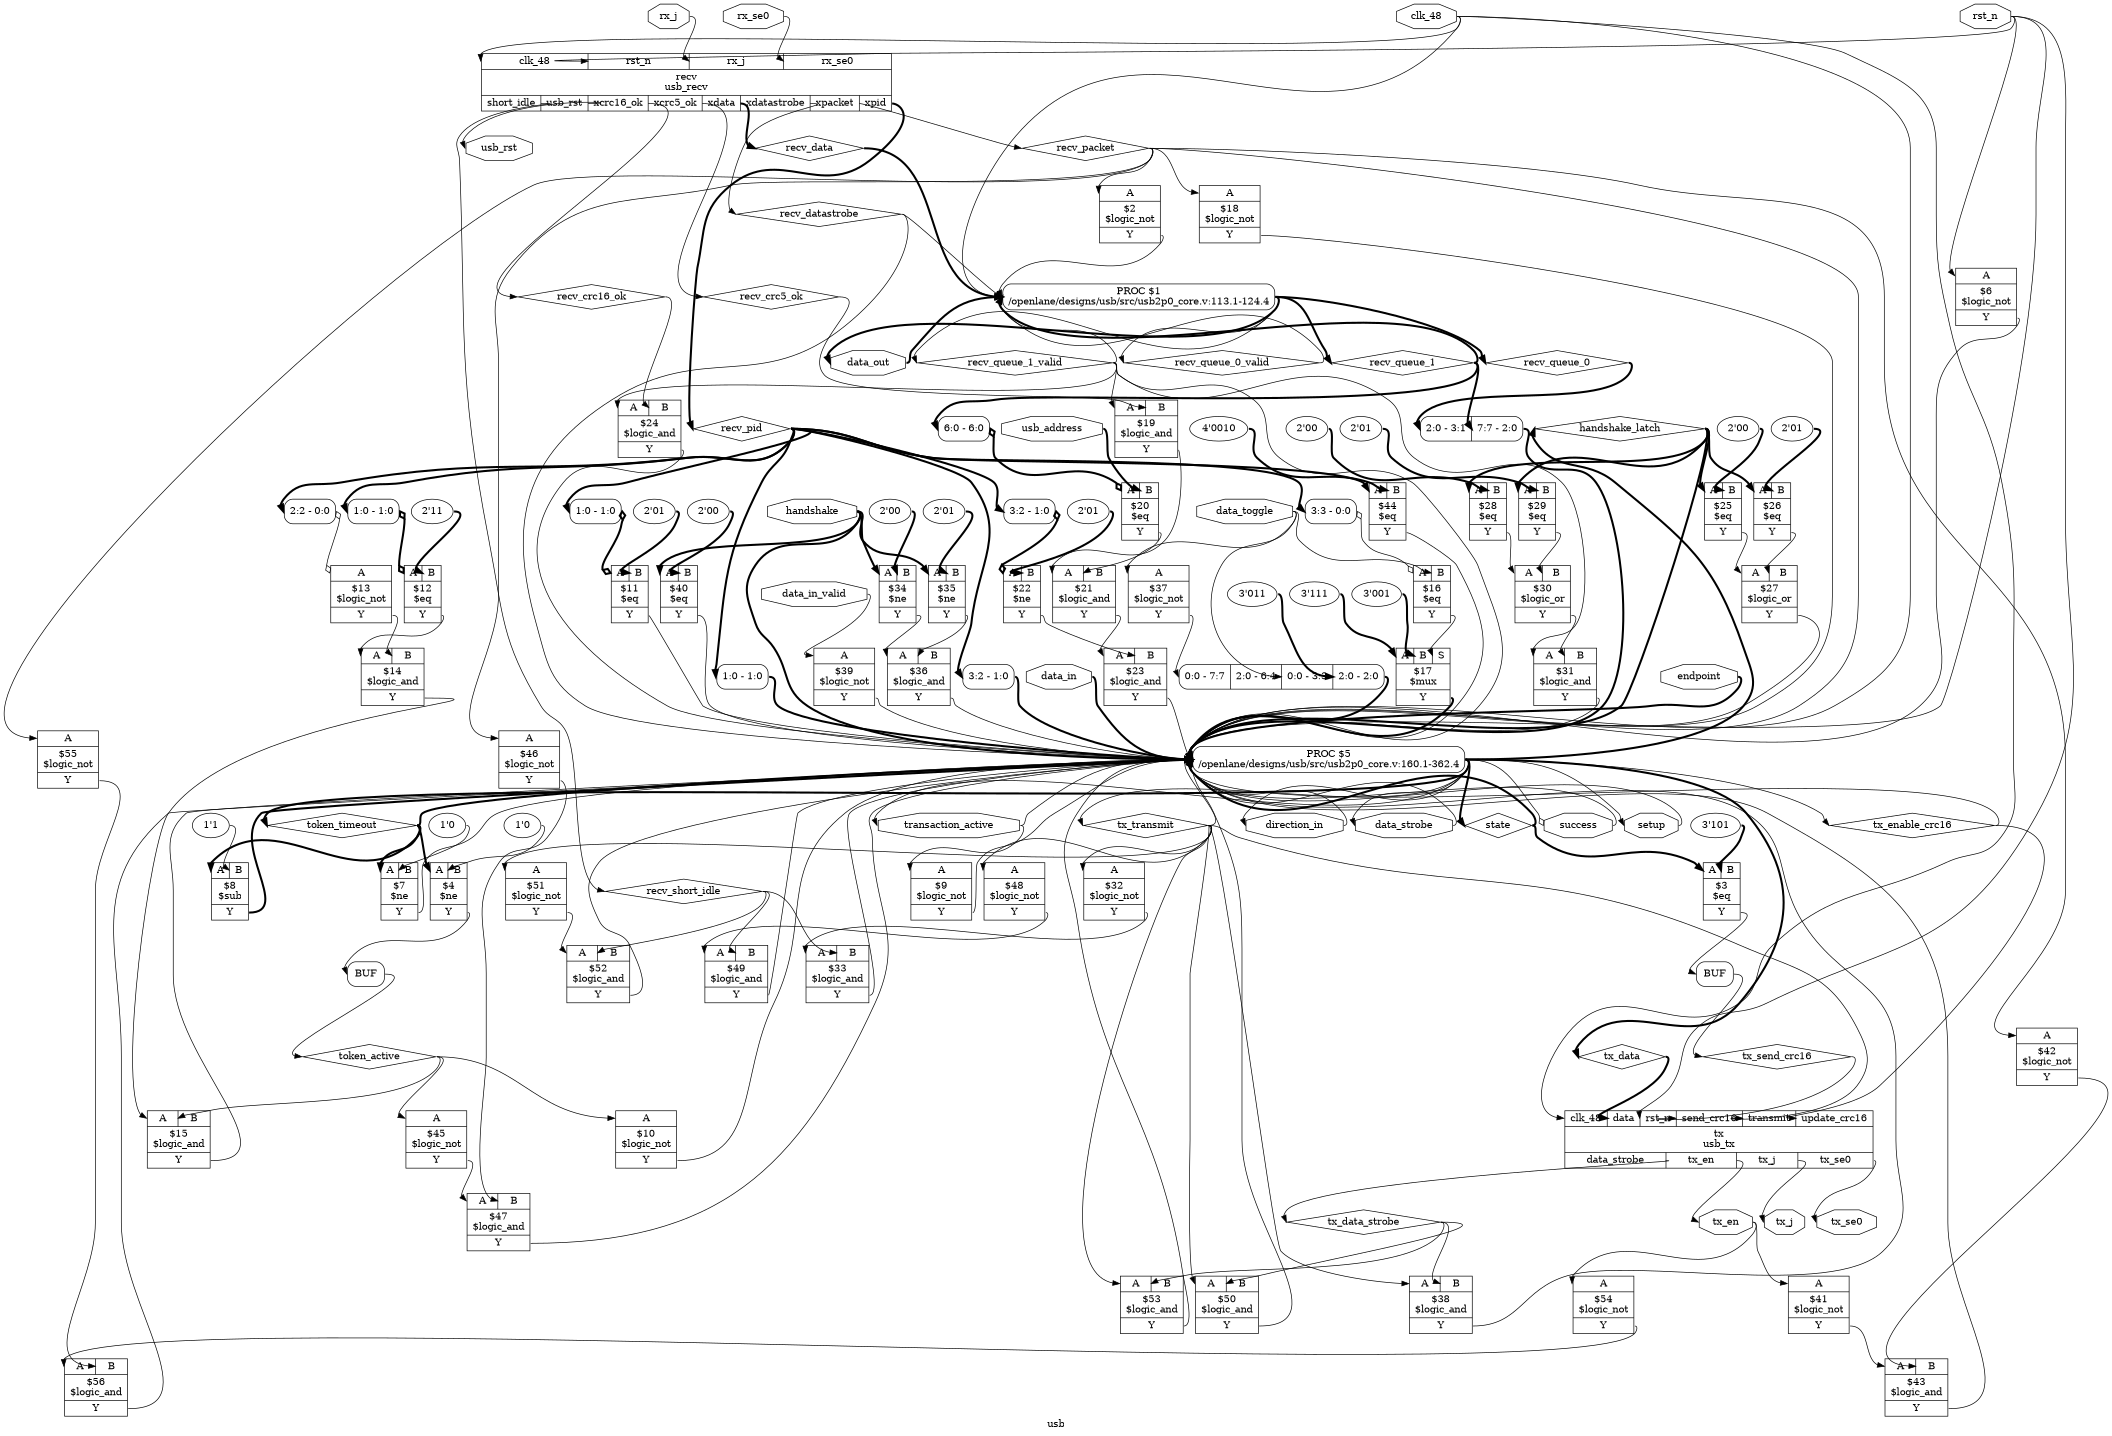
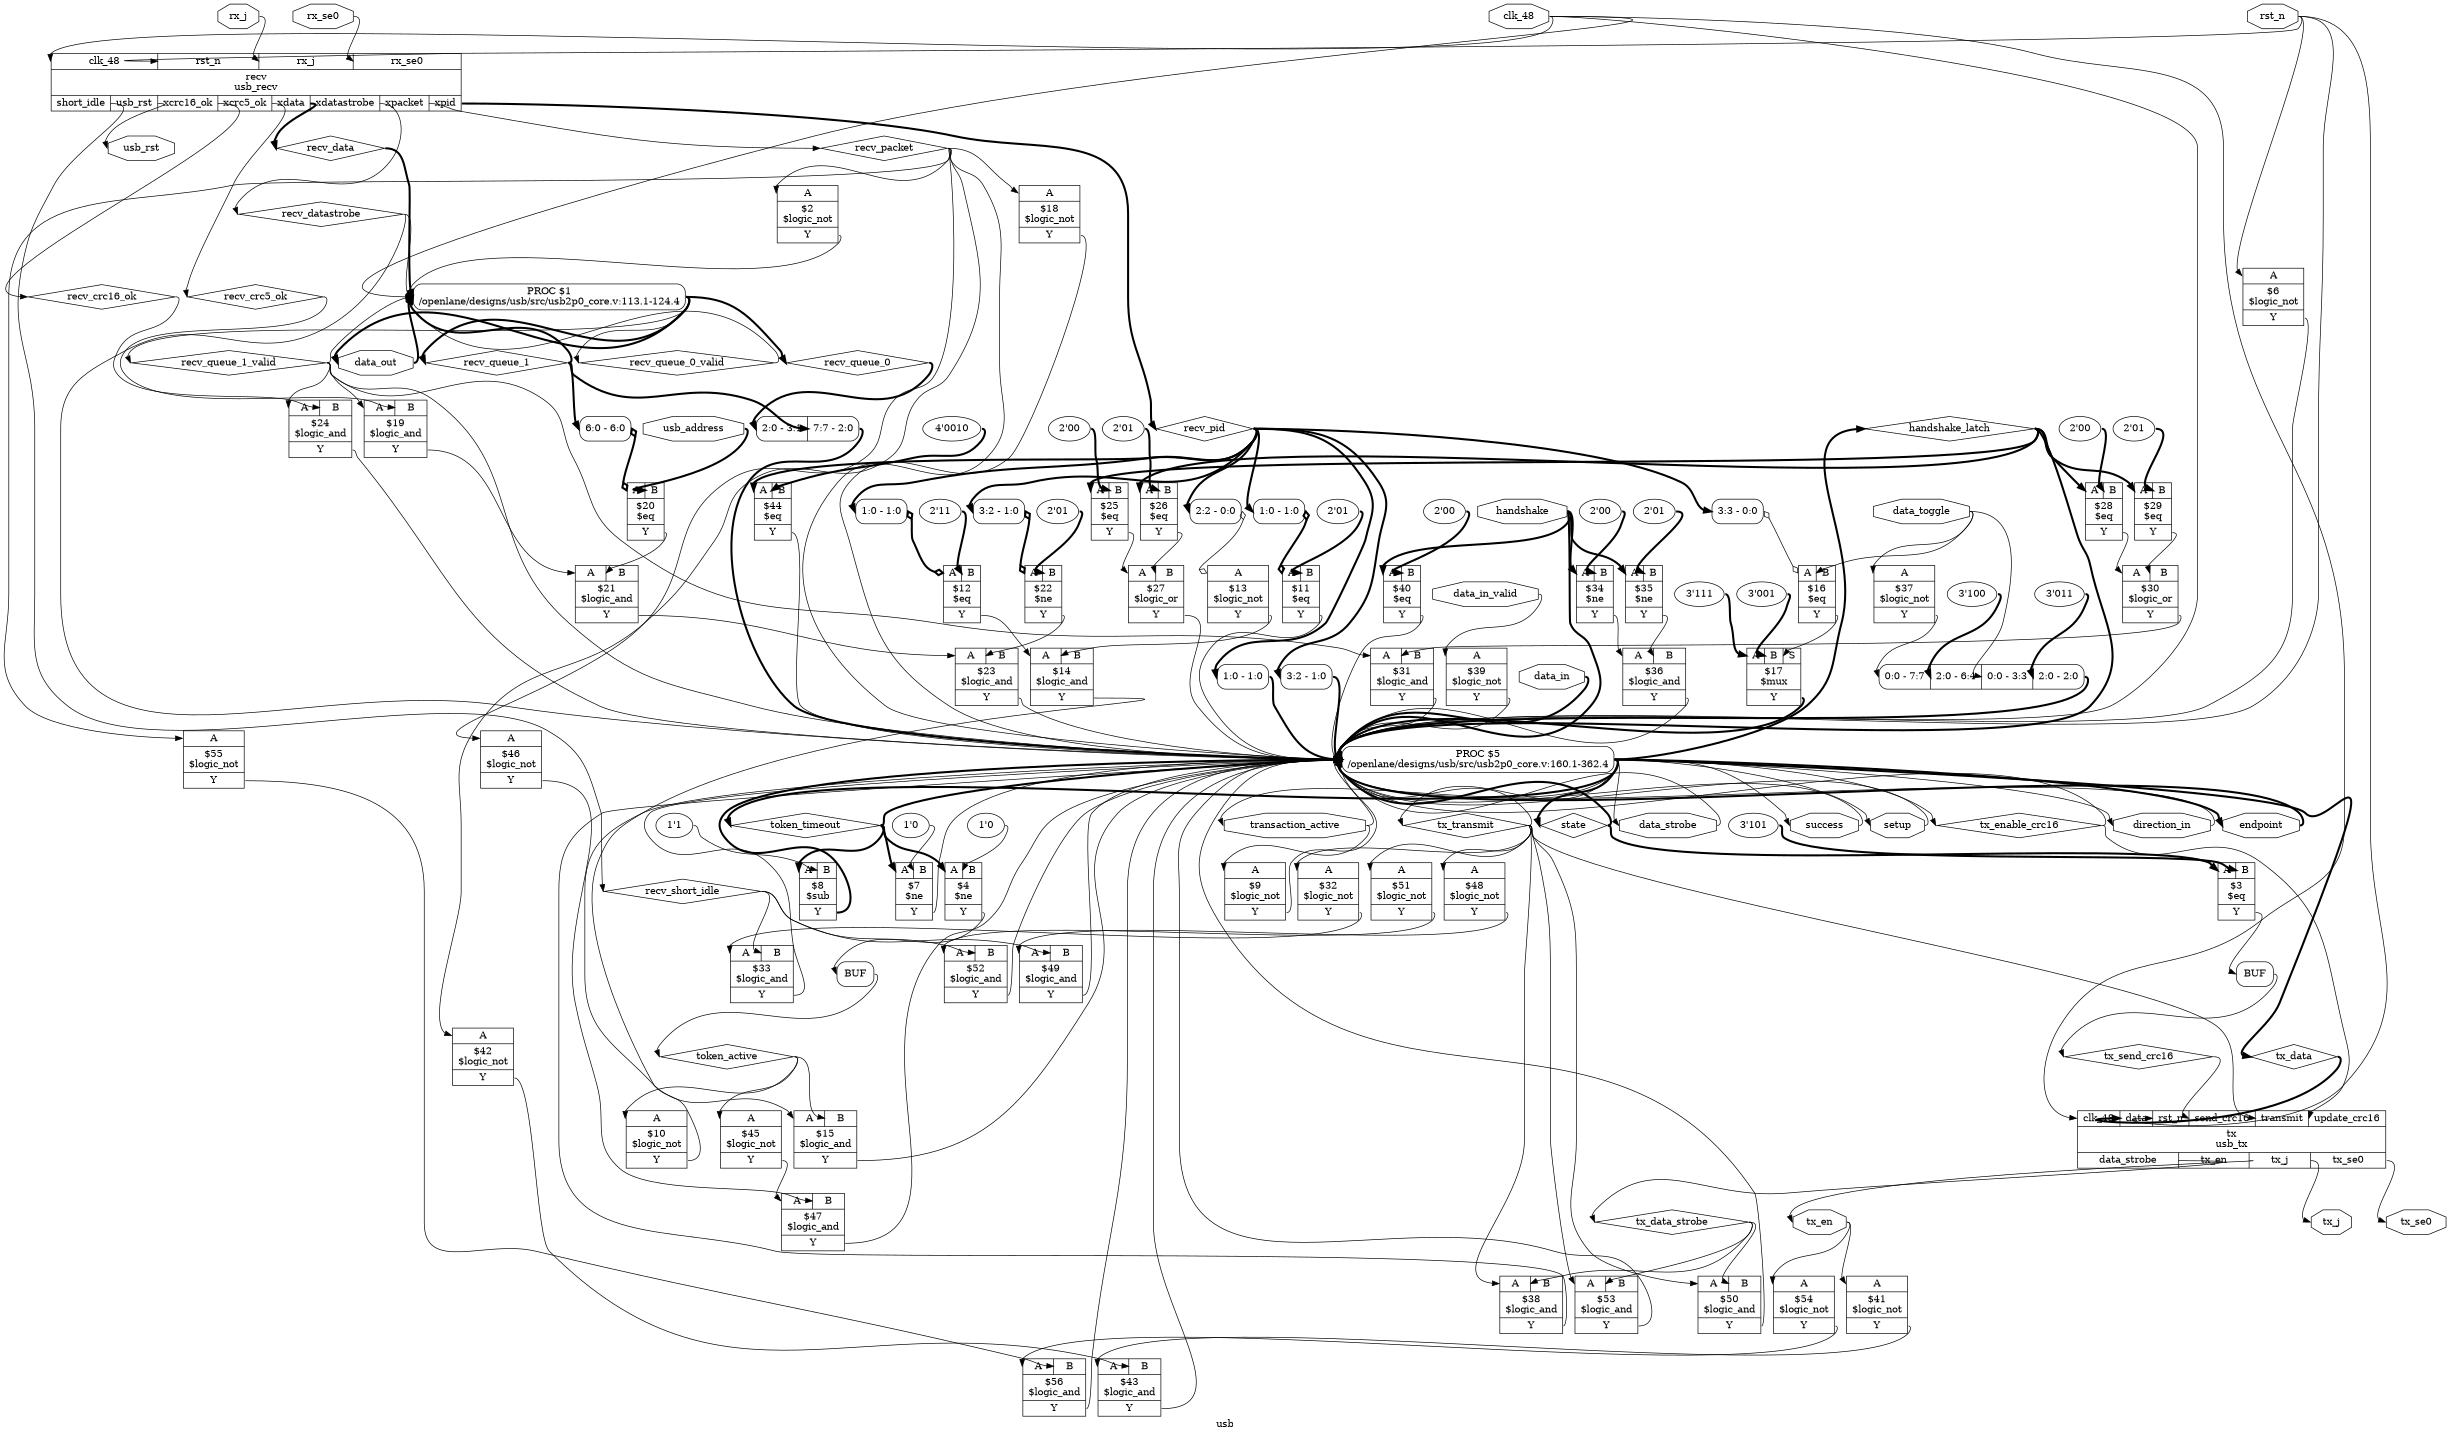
none -> (1972, 594)
none -> (1921, 772)
(1510, 778) -> (1731, 776)
